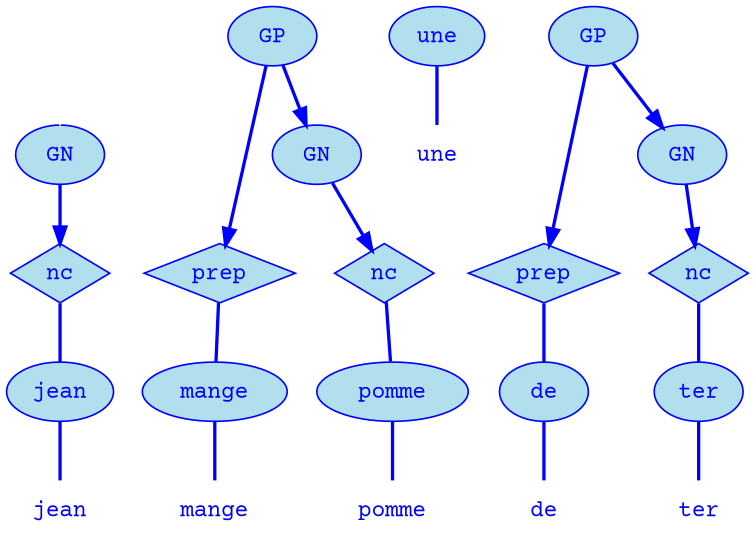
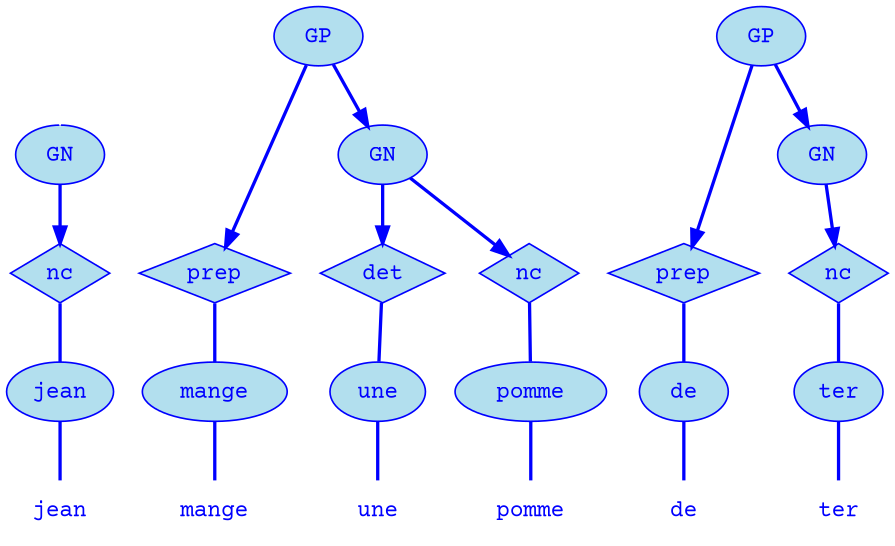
none -> (383, 273)
